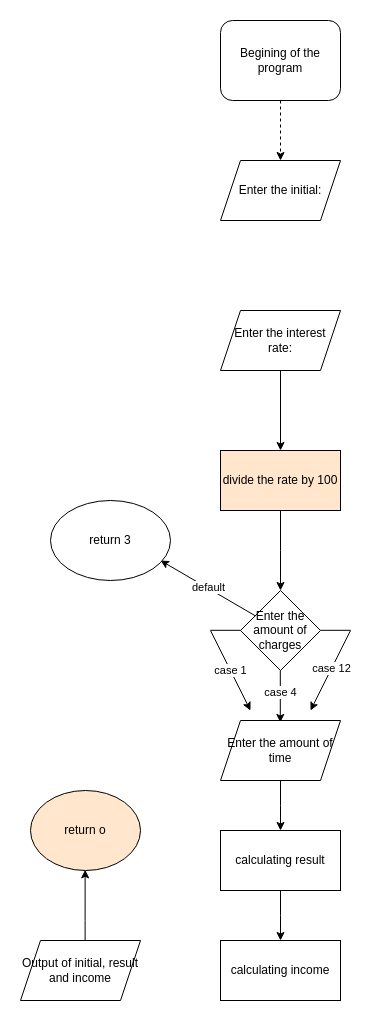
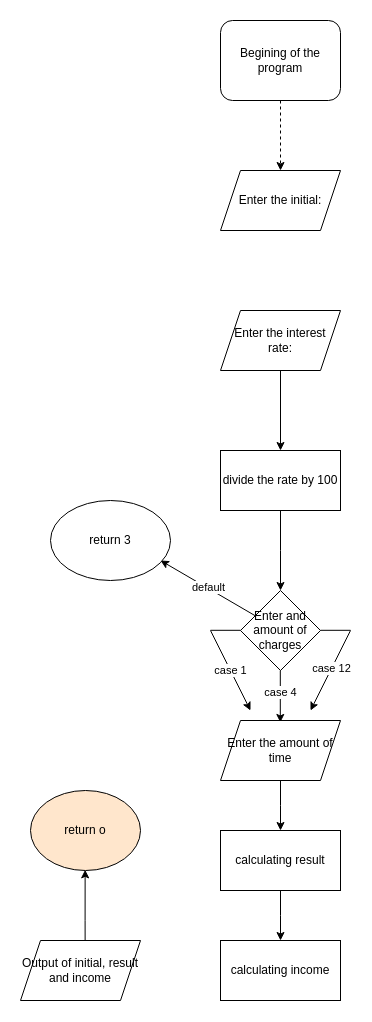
(281, 191) -> (281, 201)
(281, 481) -> (281, 481)
(281, 631) -> (281, 631)
